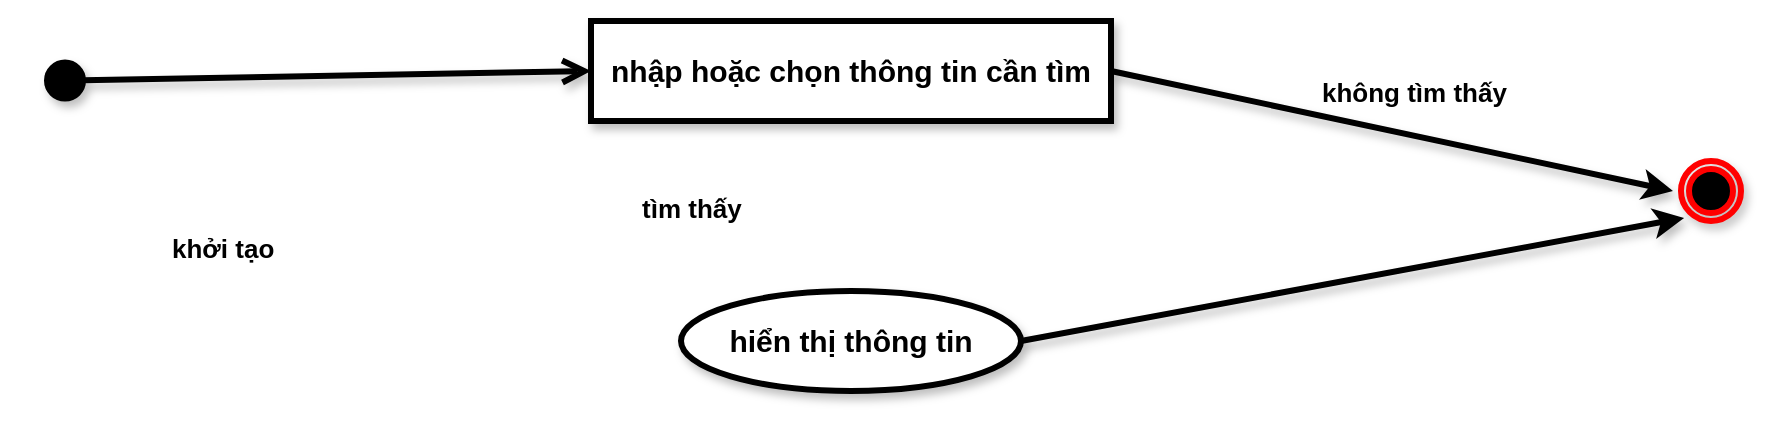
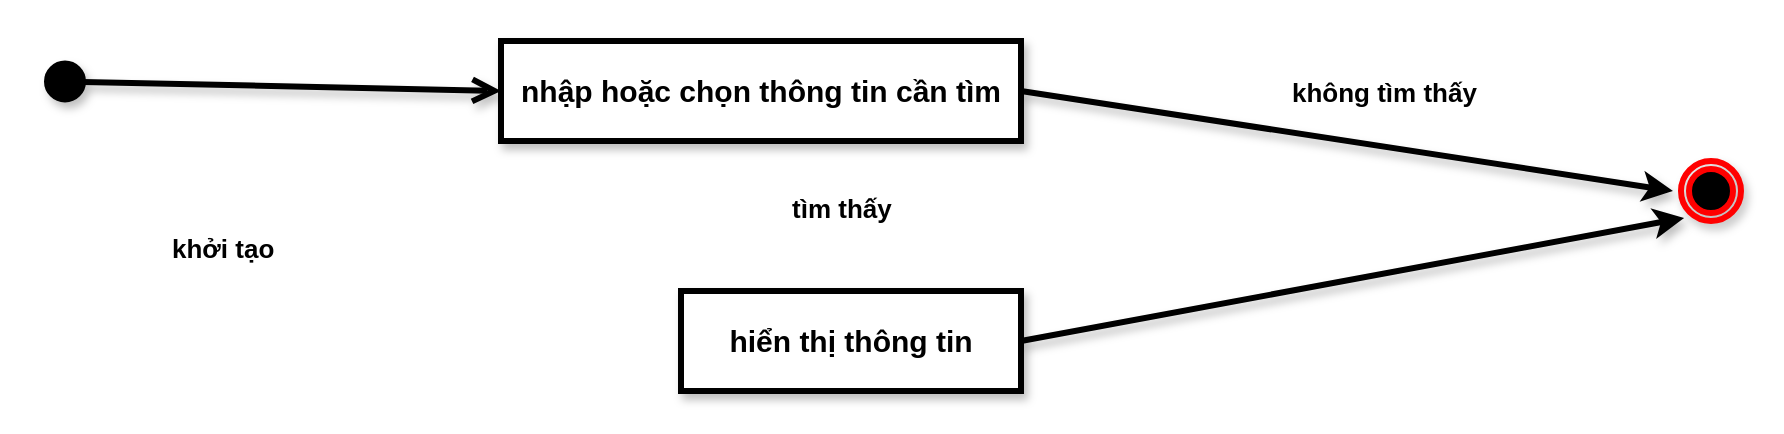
(851, 71) -> (761, 91)
(1441, 91) -> (1411, 91)
(761, 207) -> (911, 207)
(851, 341) -> (851, 341)
